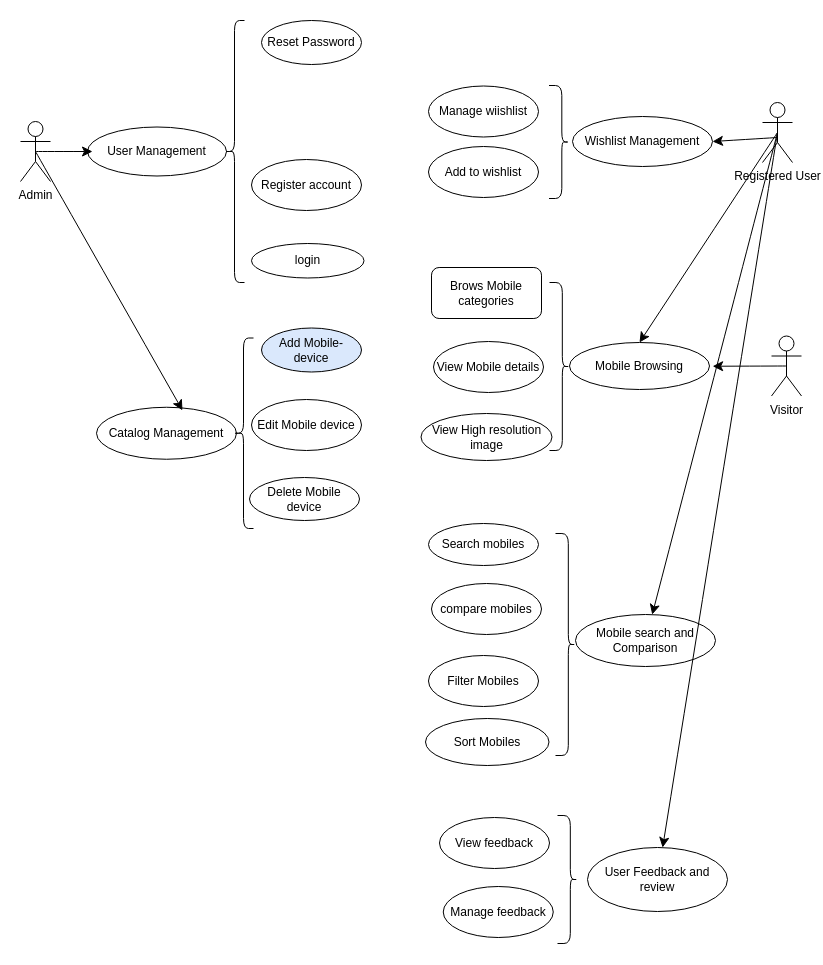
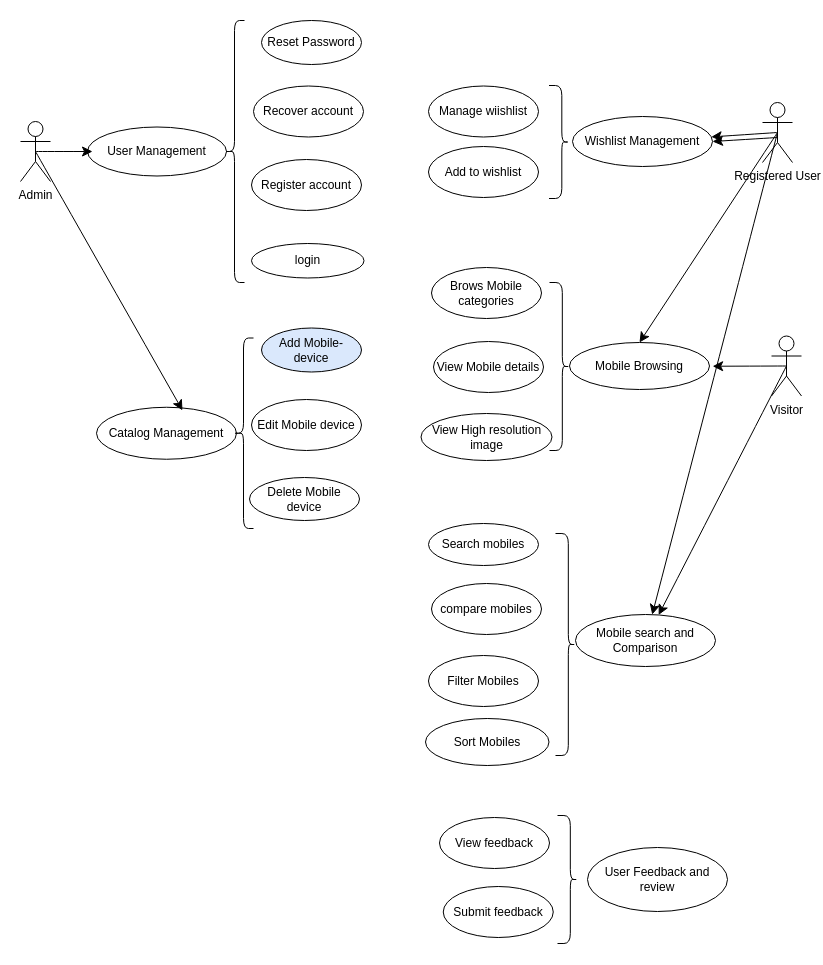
none -> (309, 112)
(487, 293) -> (487, 293)
(747, 319) -> (747, 135)
none -> (689, 556)
(499, 913) -> (499, 913)
